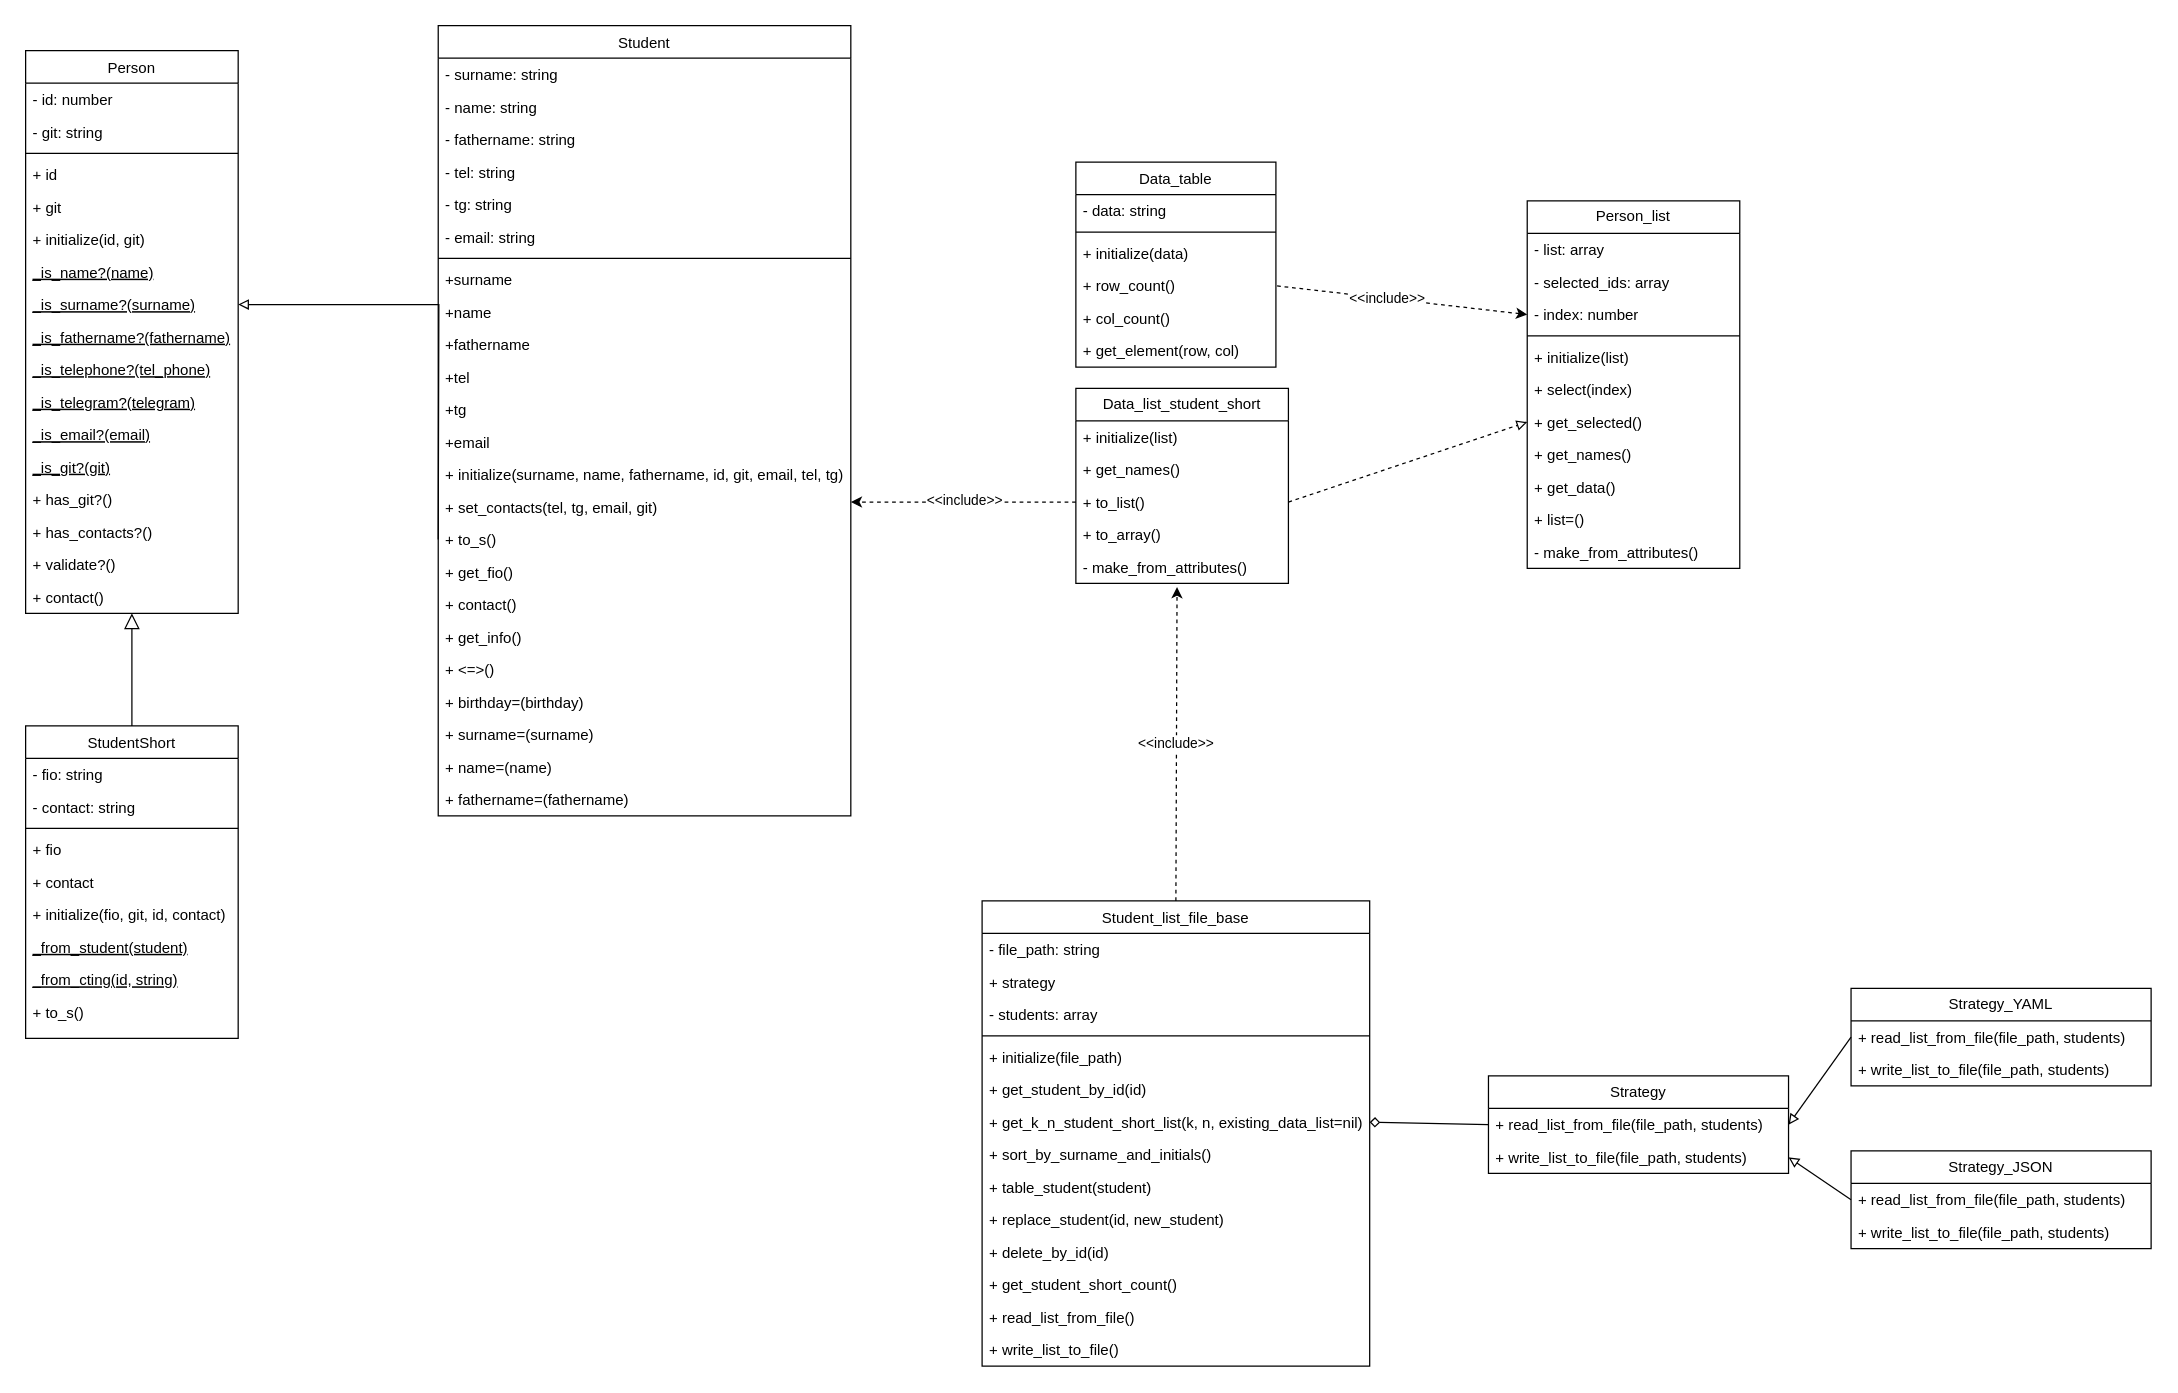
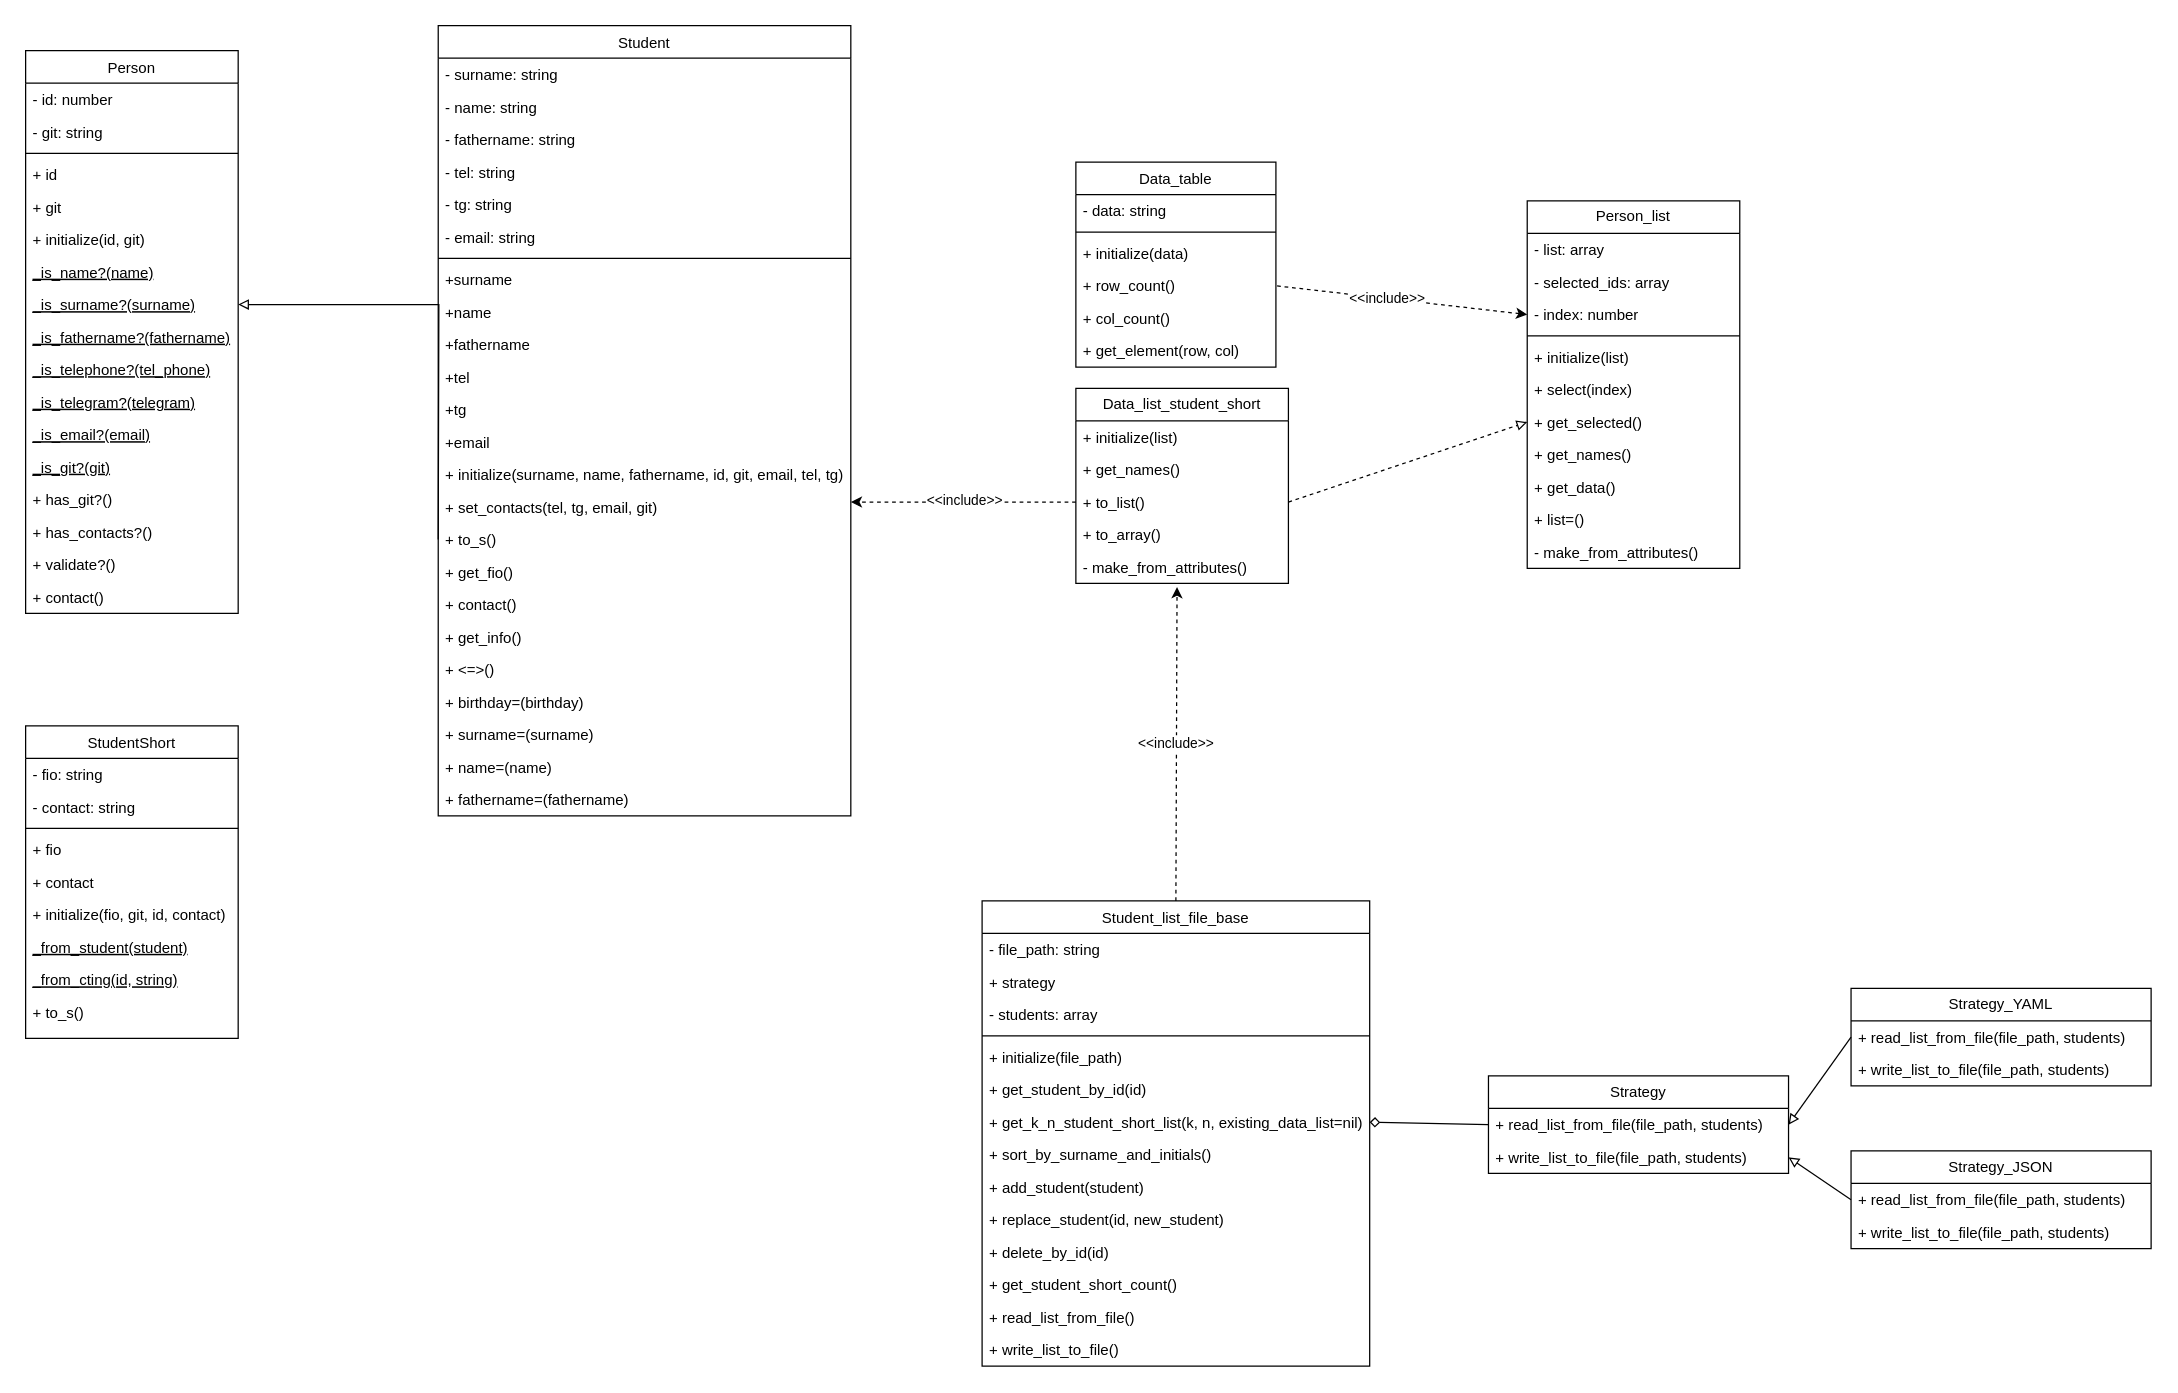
(132, 677) -> none
(1086, 1188) -> (1080, 1188)
